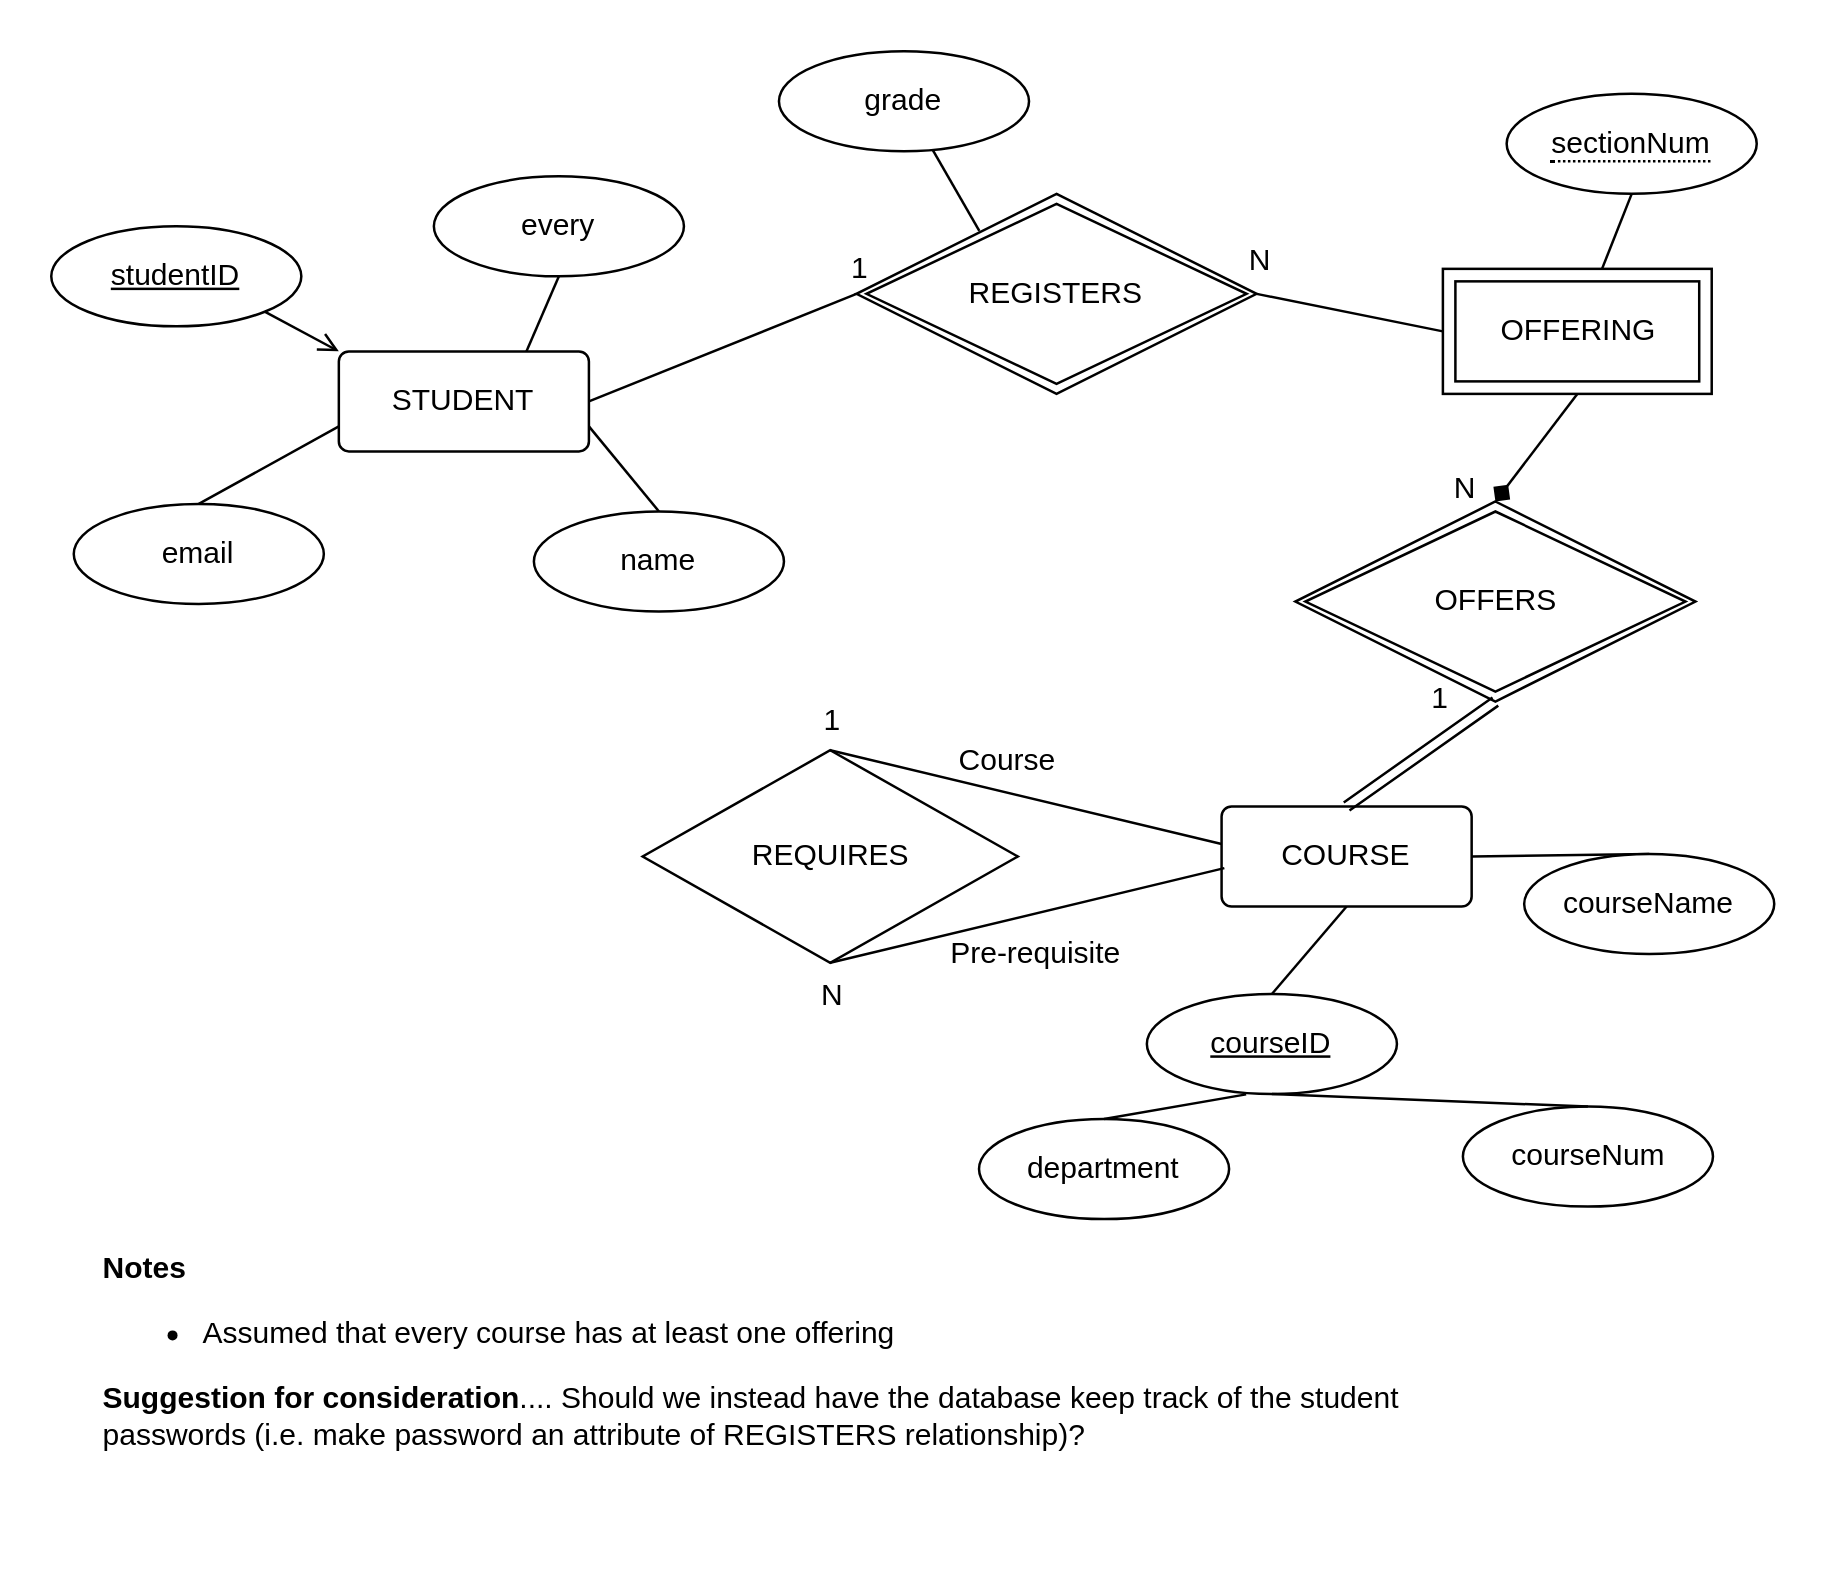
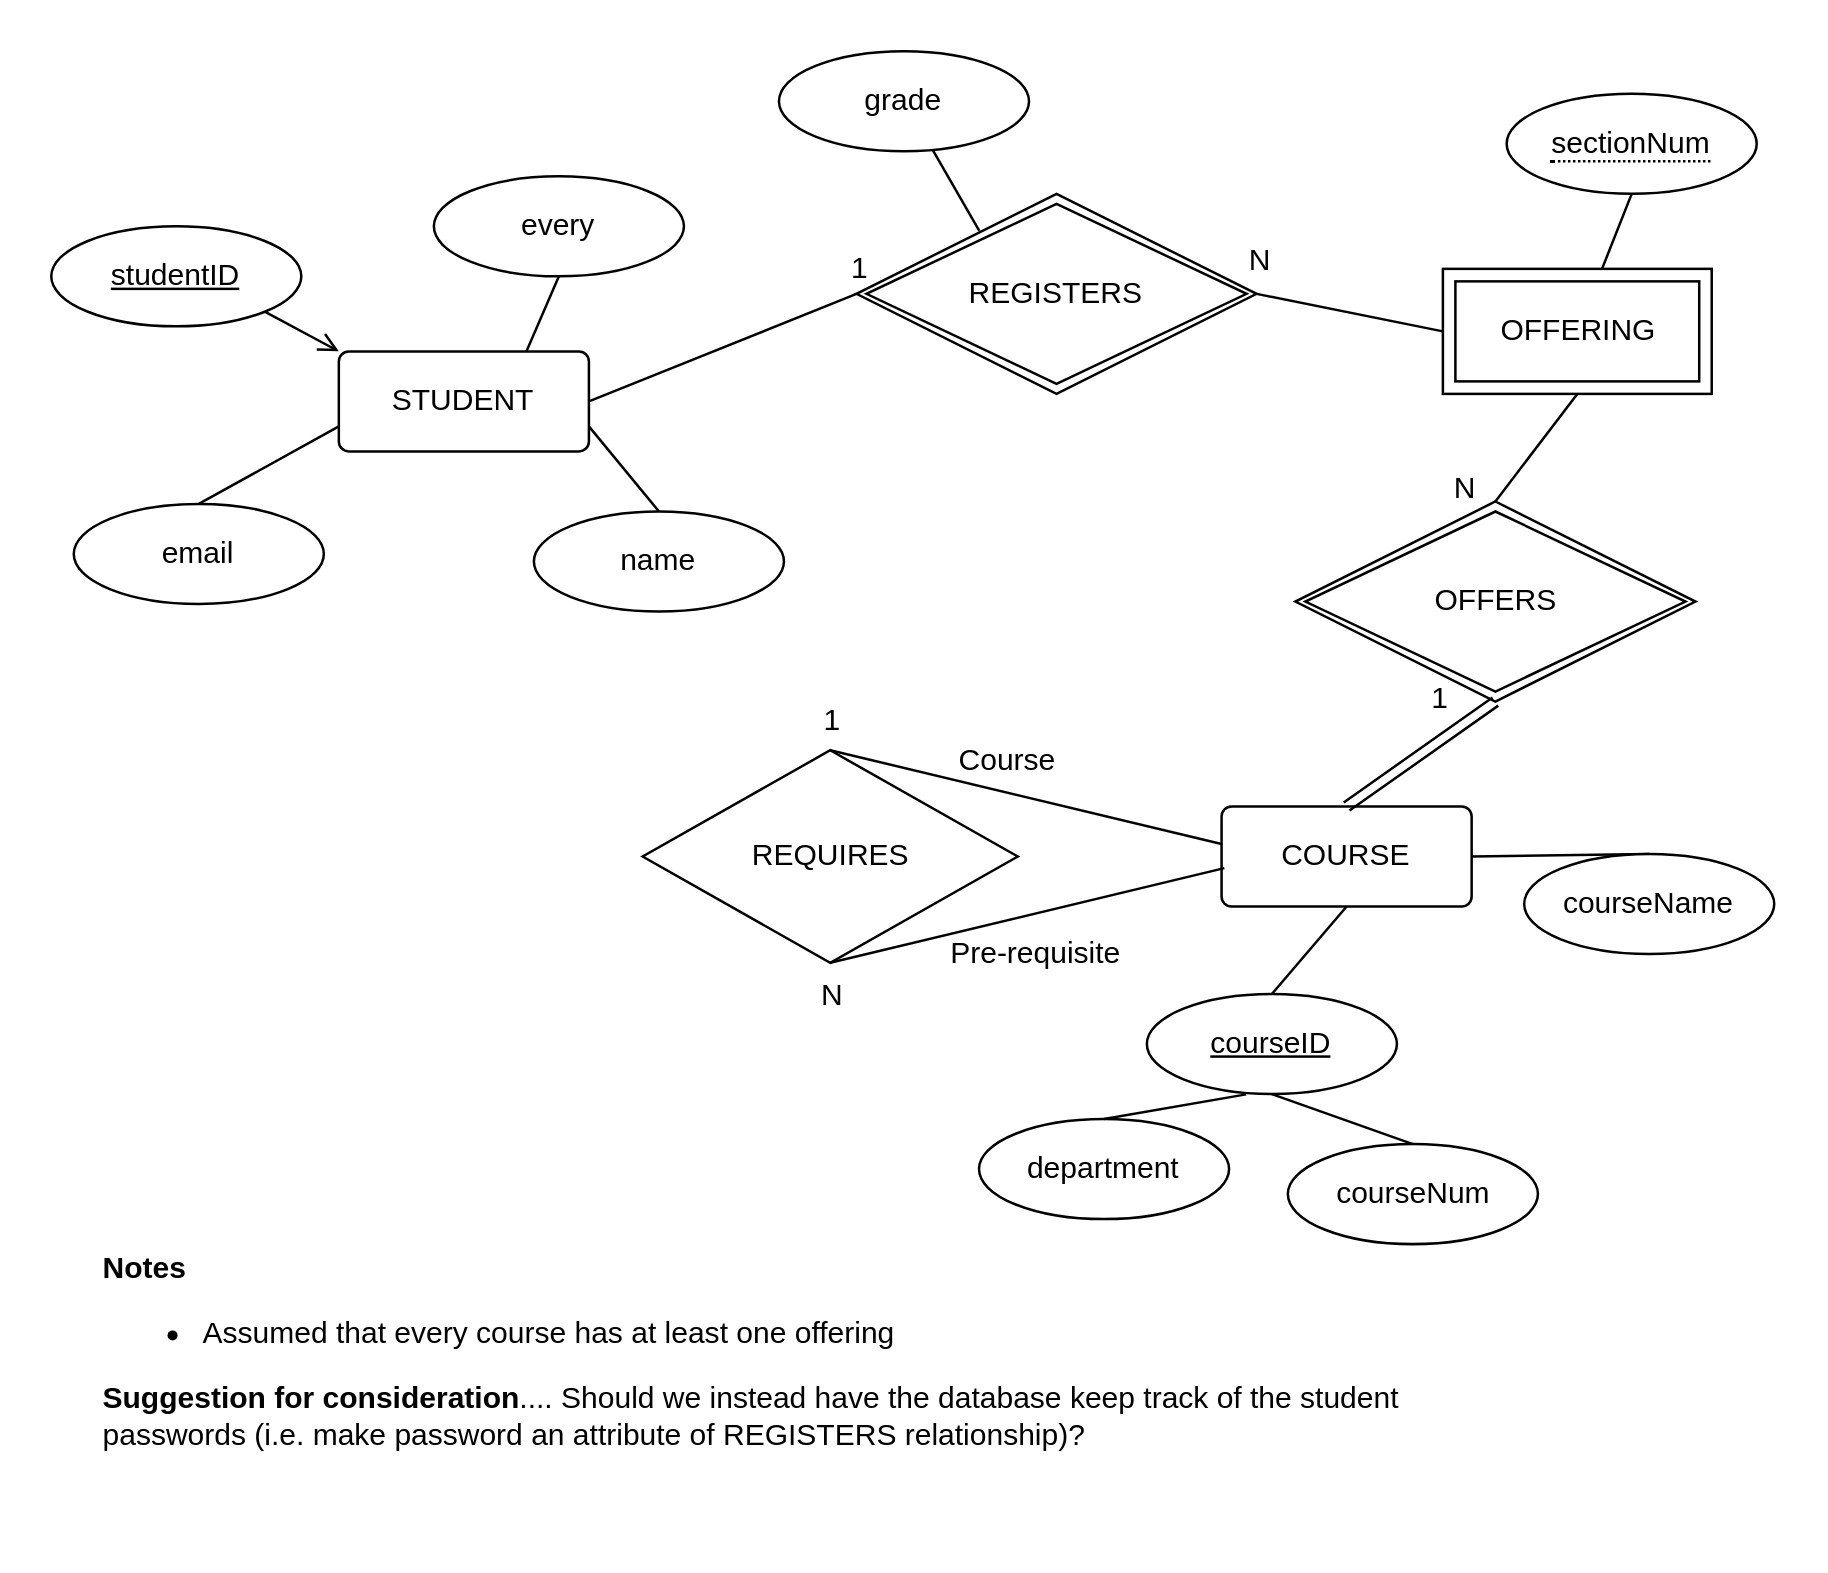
(1507, 485) -> (1502, 493)
(1588, 1156) -> (1413, 1194)
